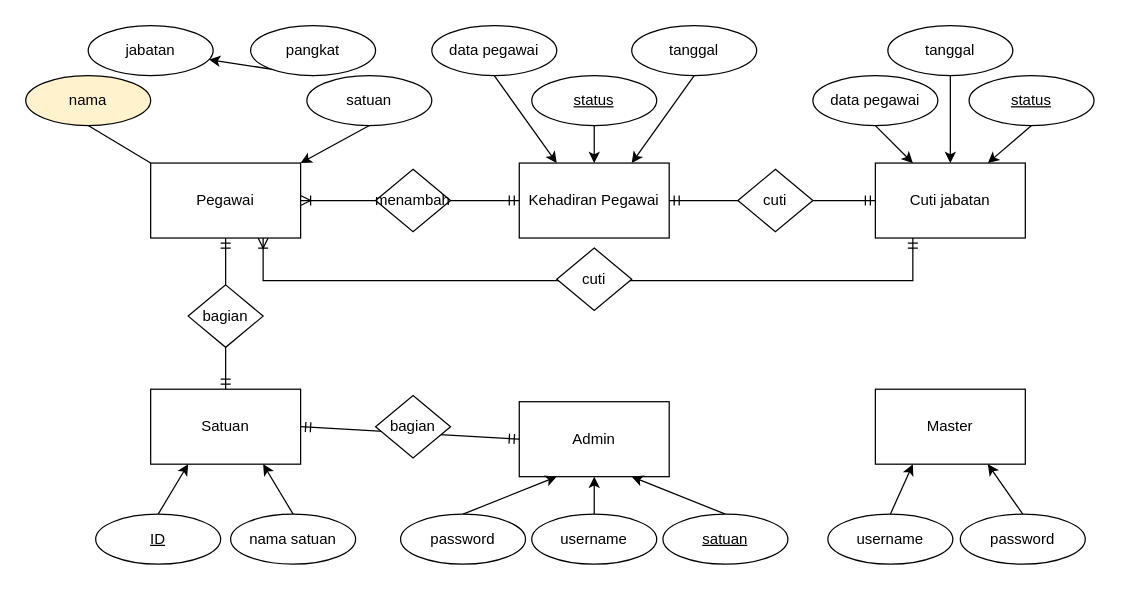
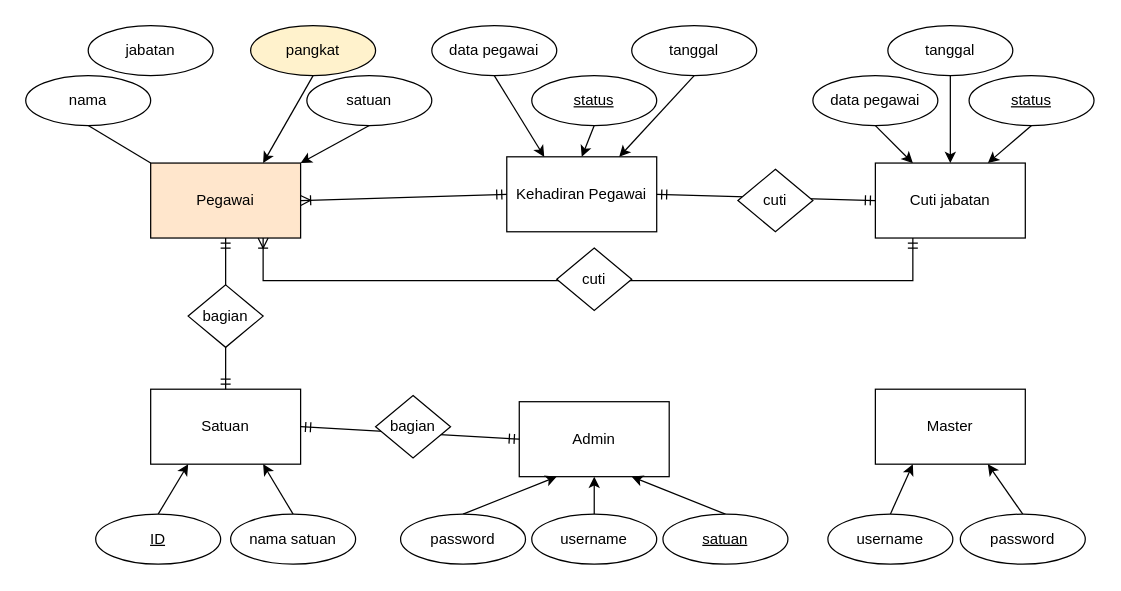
(313, 51) -> (313, 51)
(245, 65) -> (290, 116)
(88, 101) -> (88, 101)
(226, 201) -> (226, 201)
(413, 201) -> none
(594, 201) -> (582, 194)
